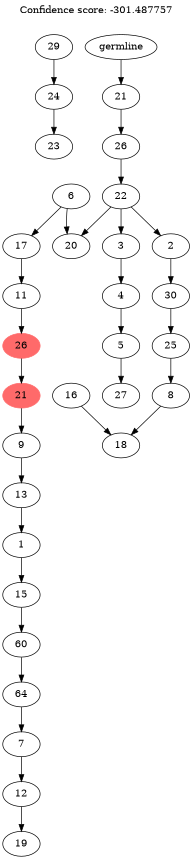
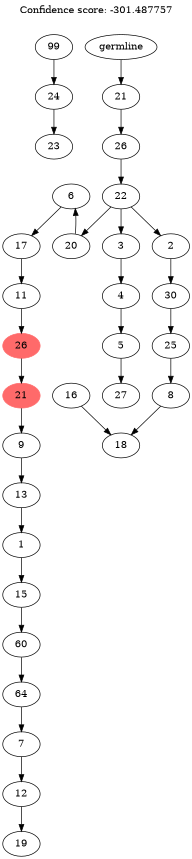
(54, 47) -> (54, 47)
(67, 218) -> (76, 225)
